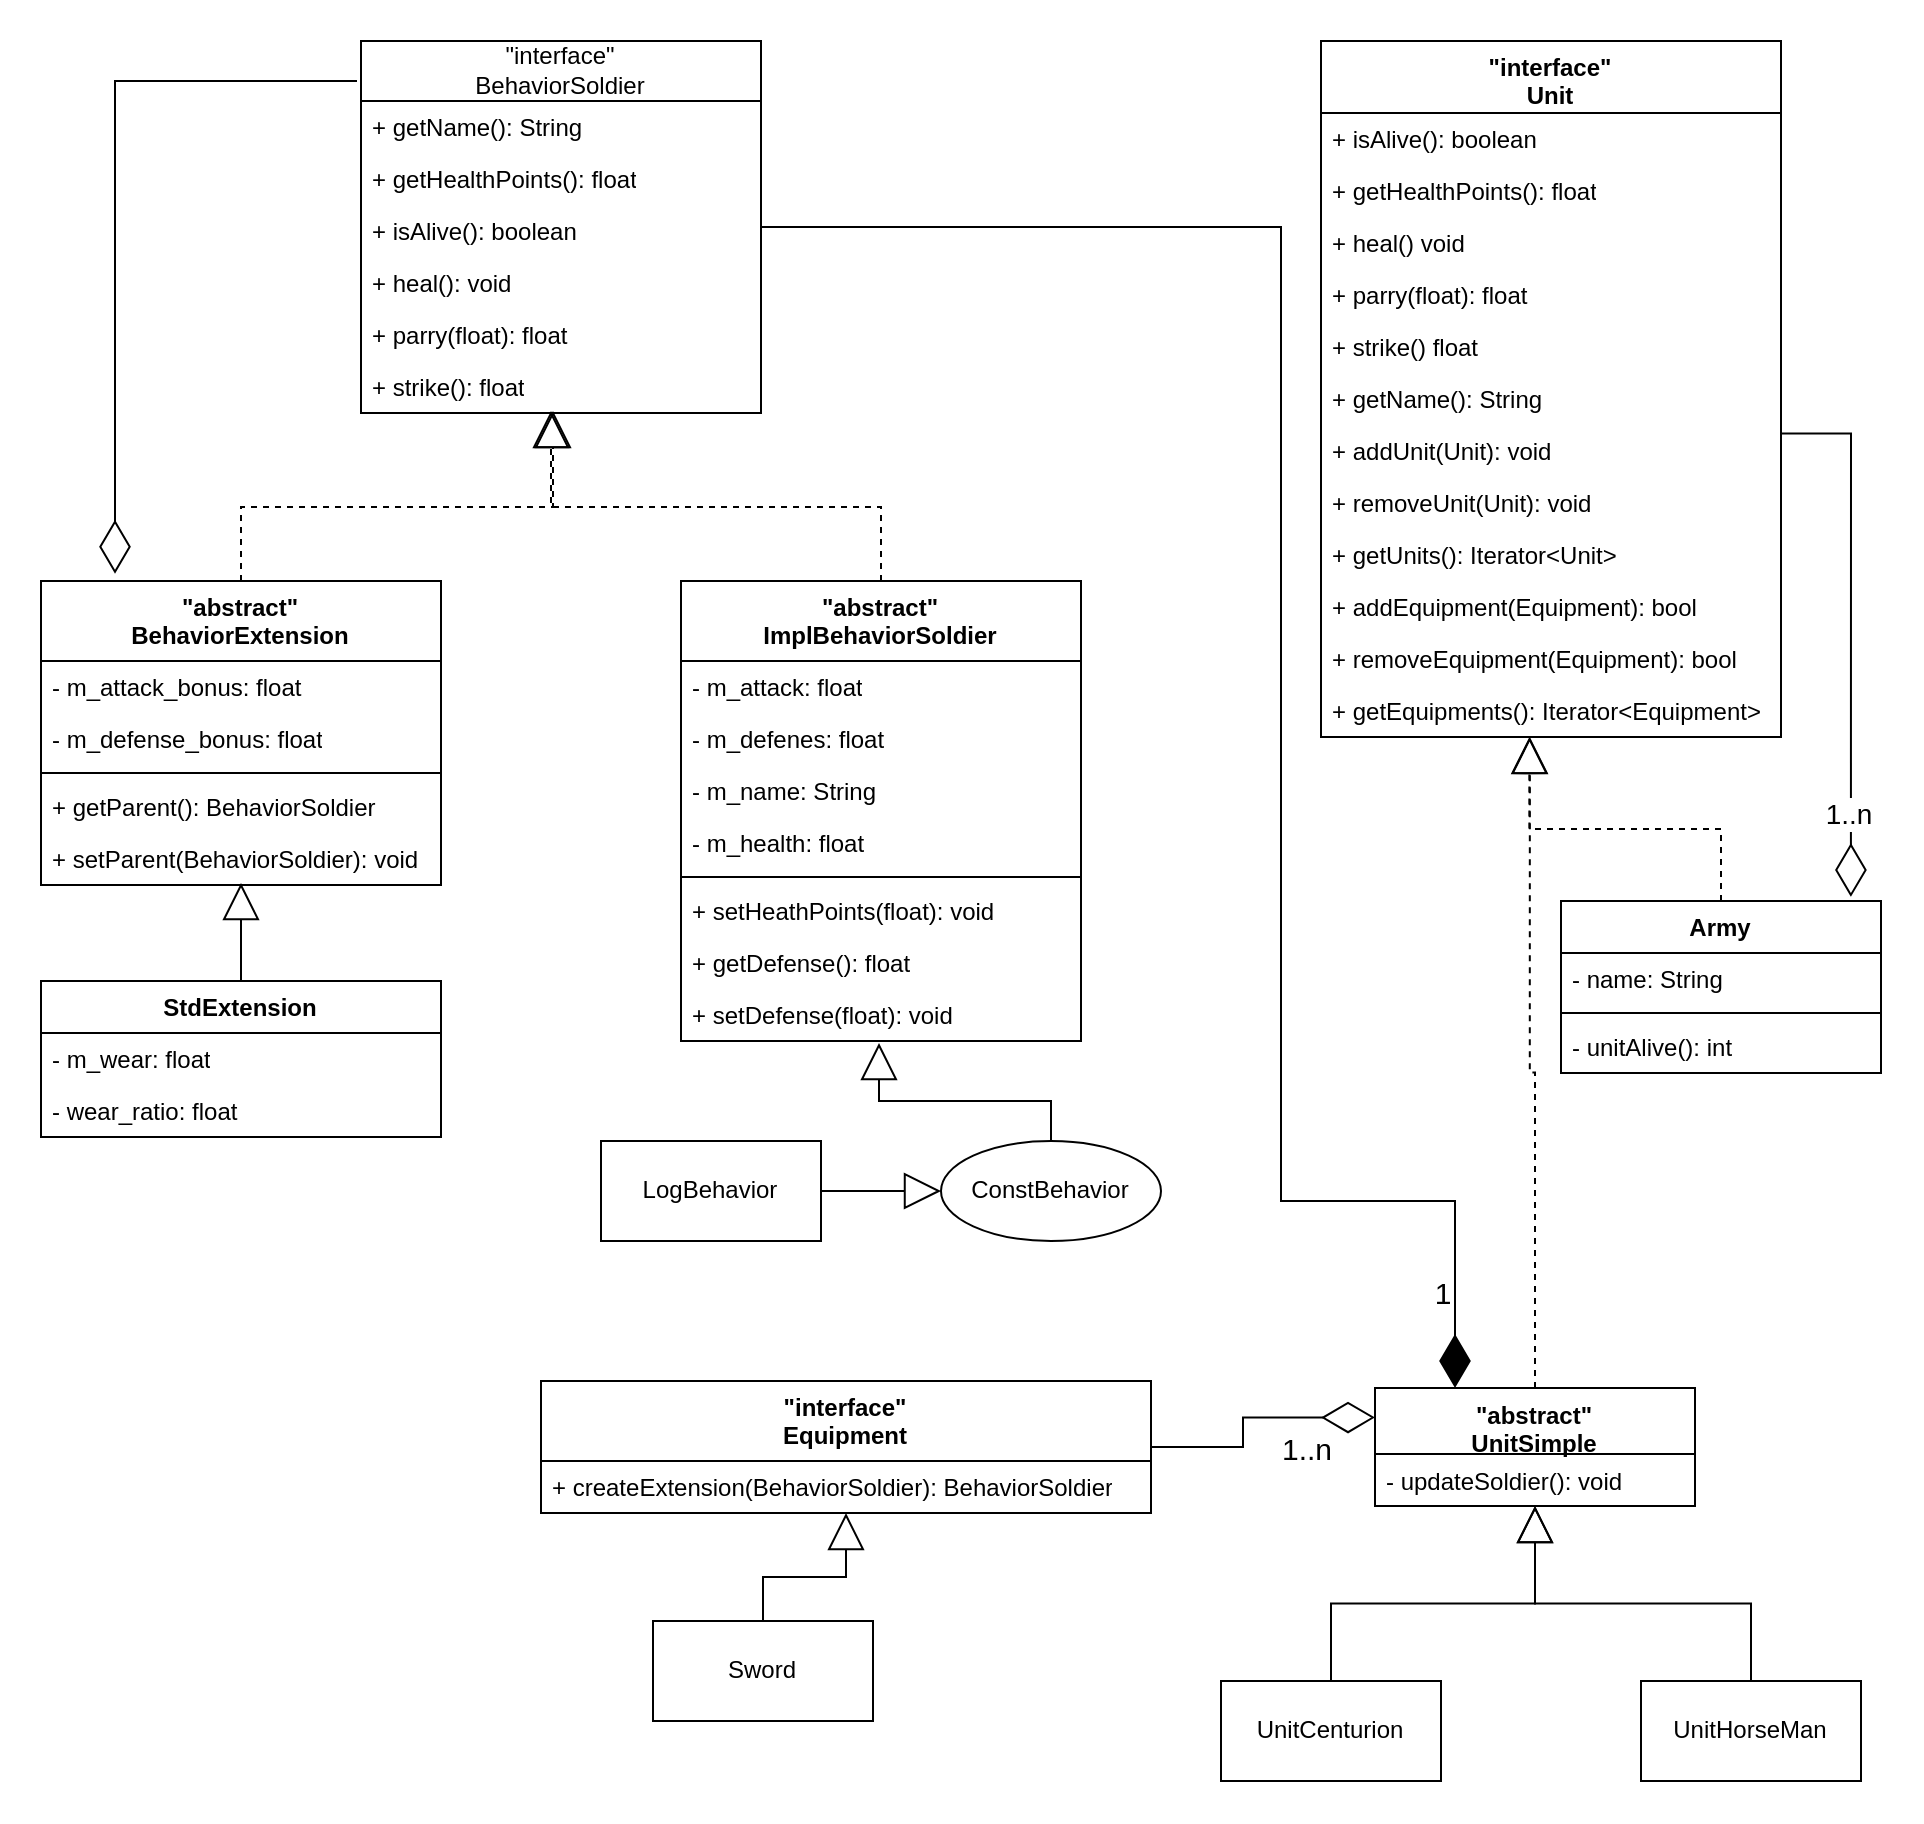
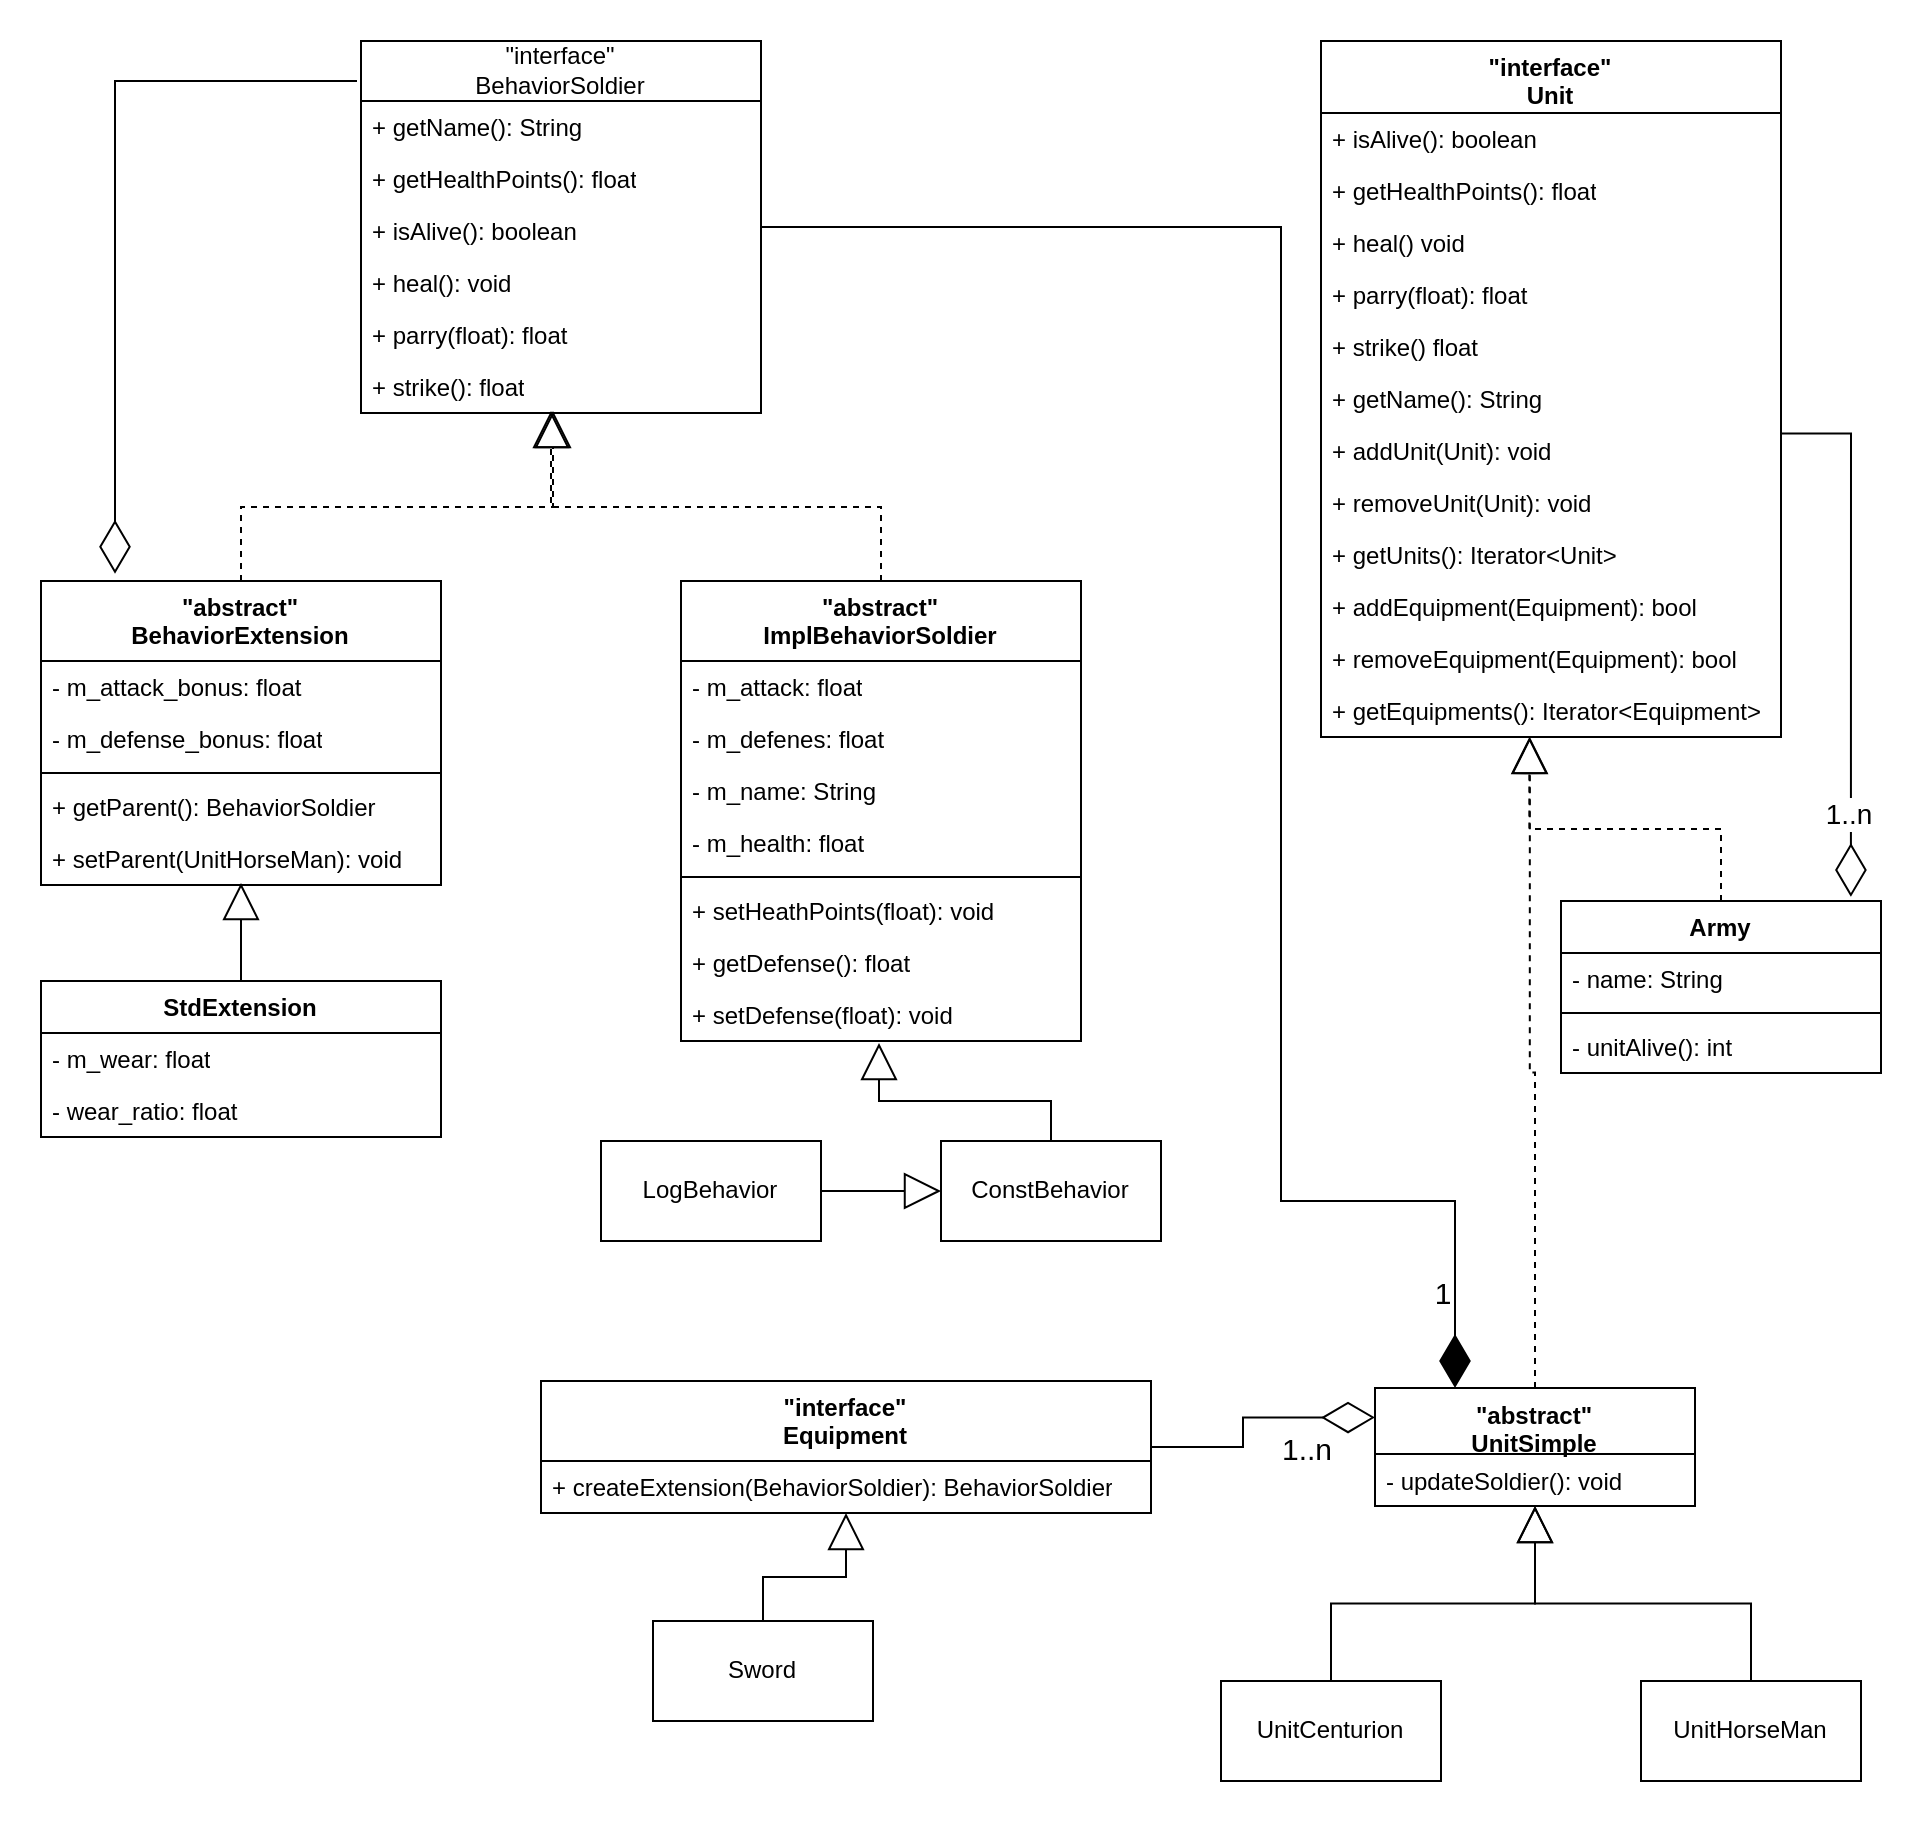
(243, 876) -> (243, 876)
(1051, 1191) -> (1051, 1191)
